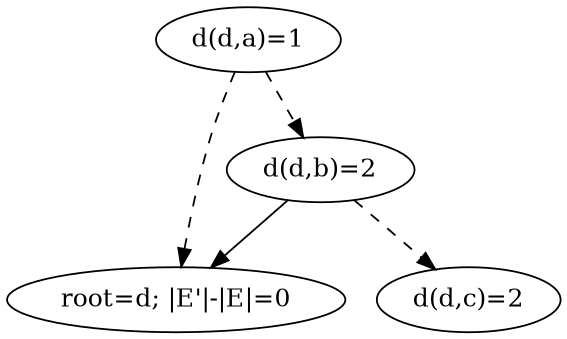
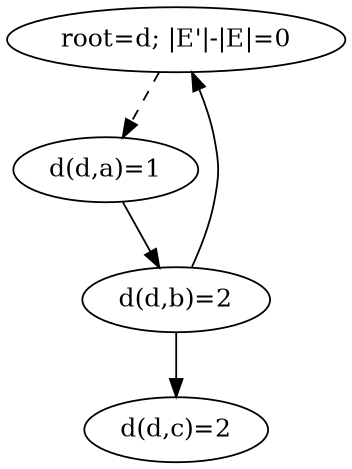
(280, 97) -> (137, 227)
(204, 159) -> (145, 97)
(388, 229) -> (176, 356)
